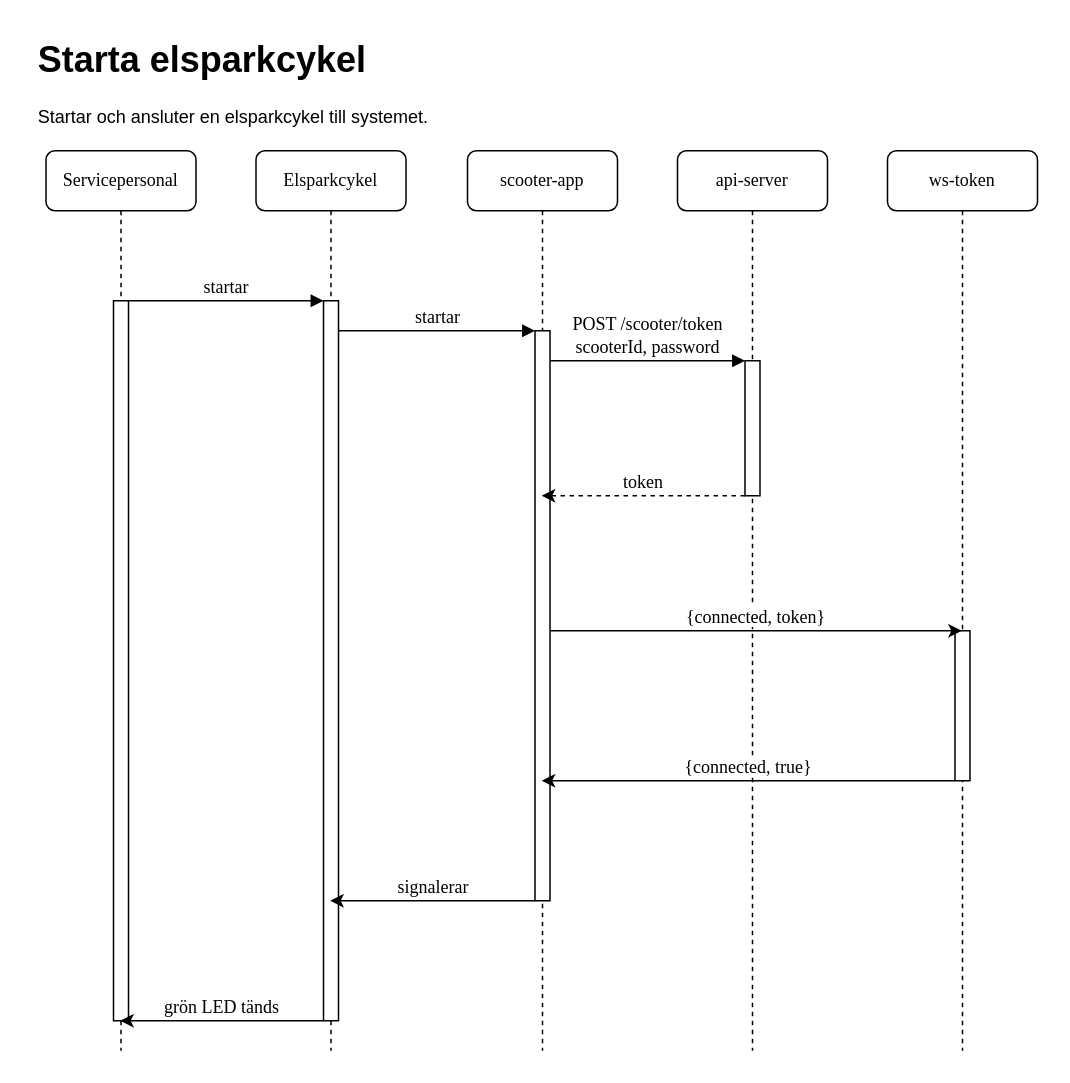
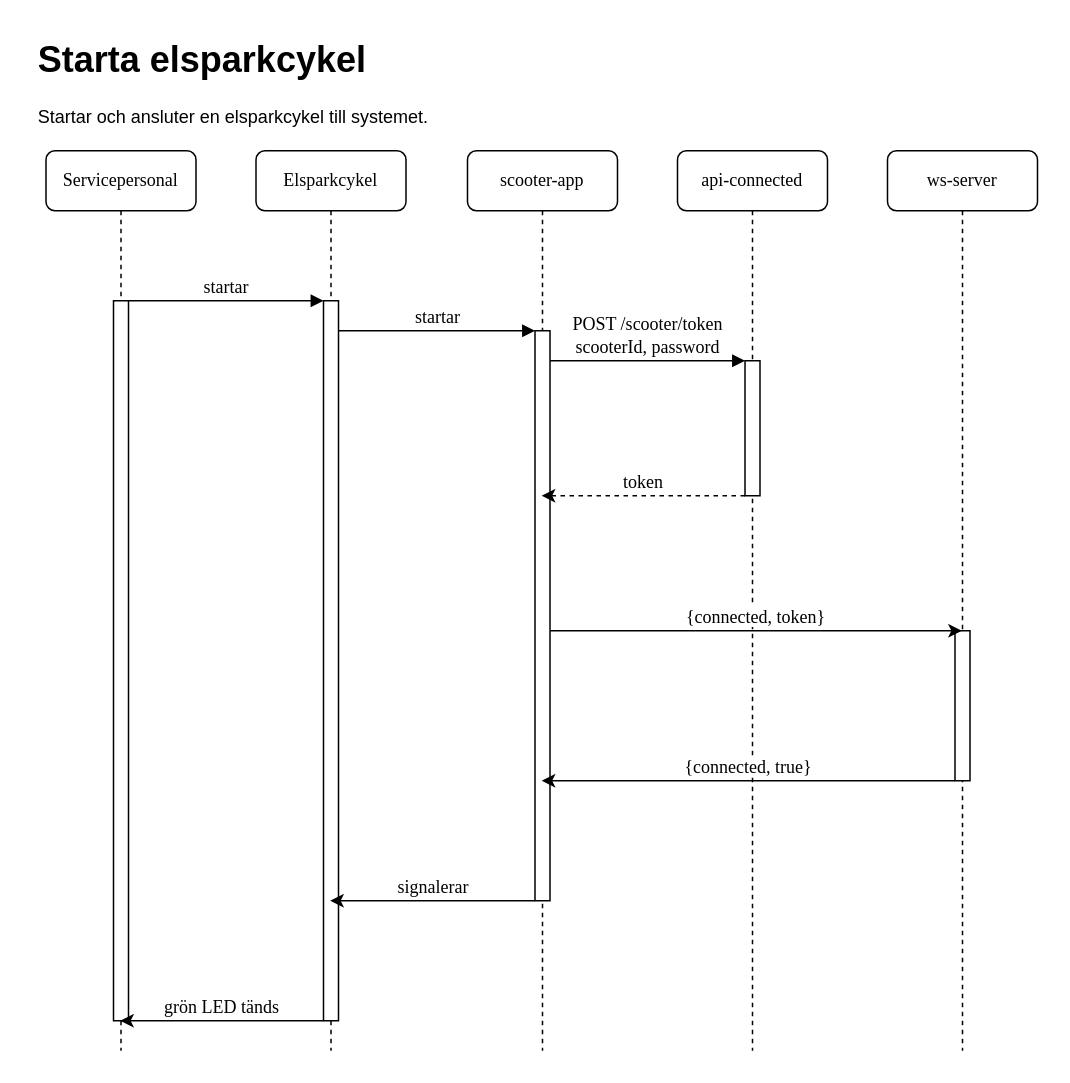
(752, 181) -> (752, 181)
(962, 181) -> (962, 181)
